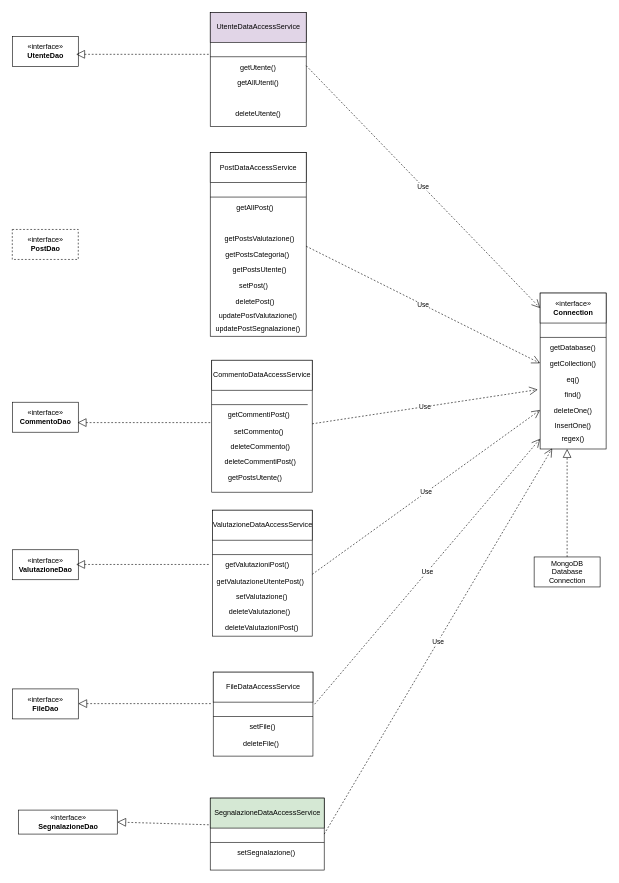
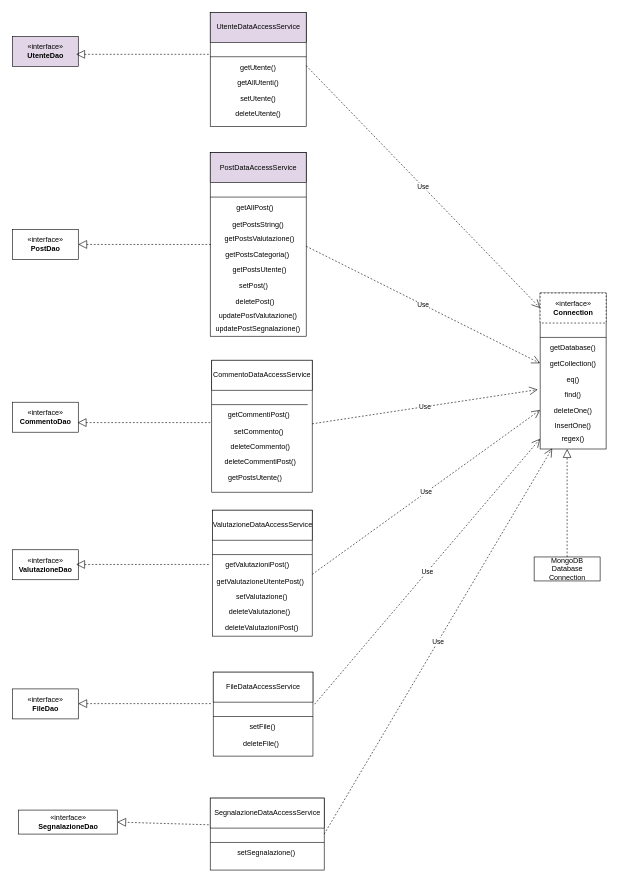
(45, 51) -> (45, 51)
none -> (258, 98)
(258, 168) -> (258, 168)
none -> (258, 224)
(45, 245) -> (45, 245)
none -> (149, 245)
(573, 308) -> (573, 308)
(567, 572) -> (567, 569)
(267, 813) -> (267, 813)
